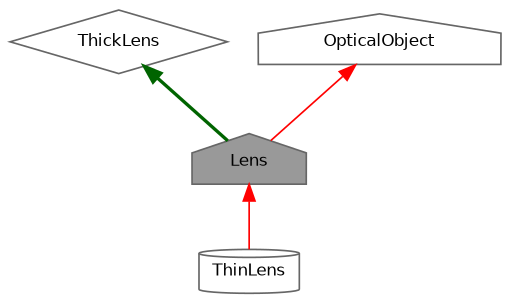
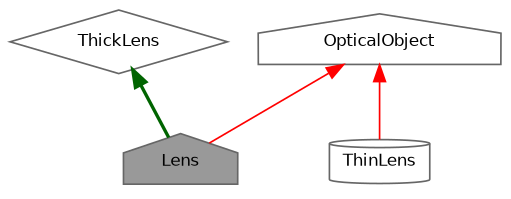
(249, 225) -> (380, 111)
